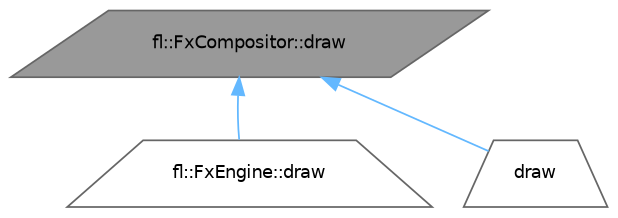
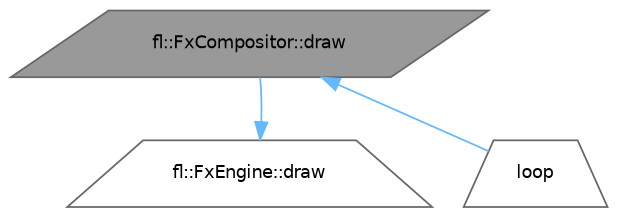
(238, 118) -> (261, 100)
(536, 174) -> (536, 174)
